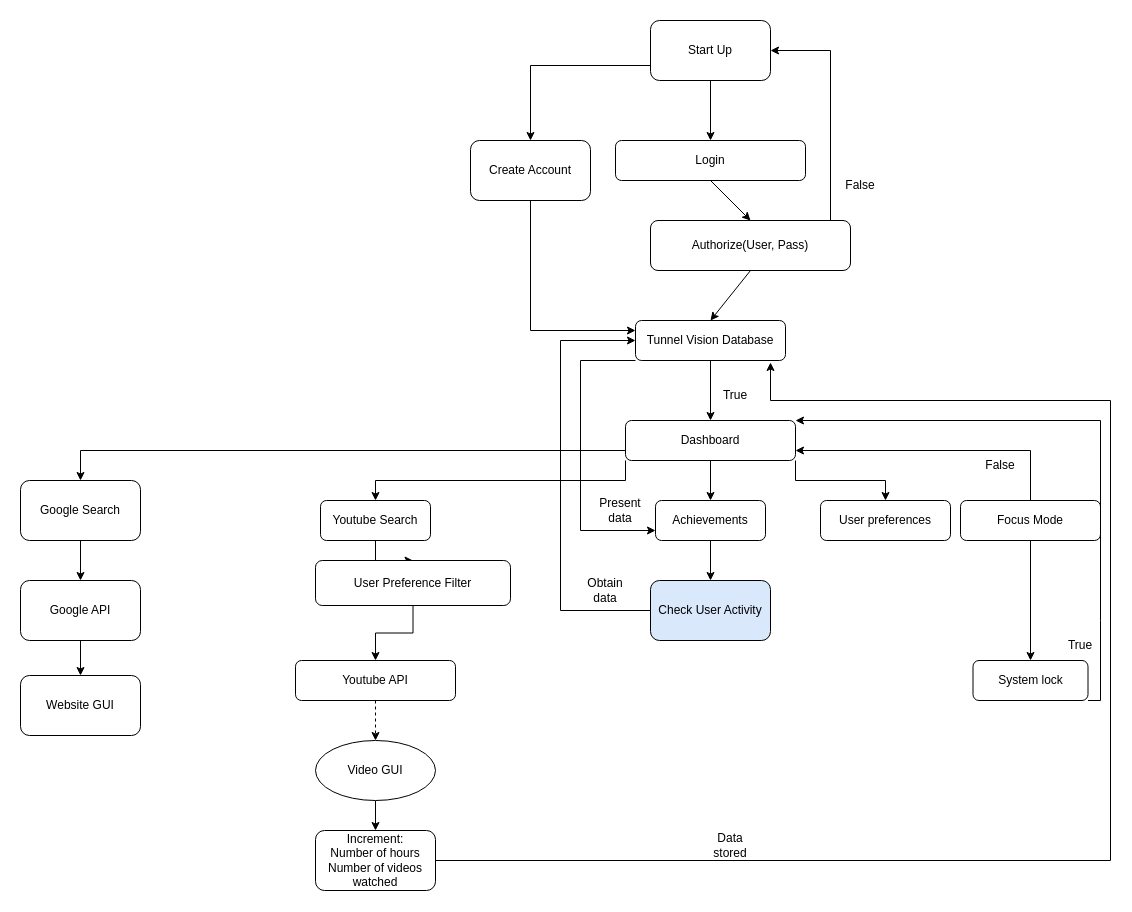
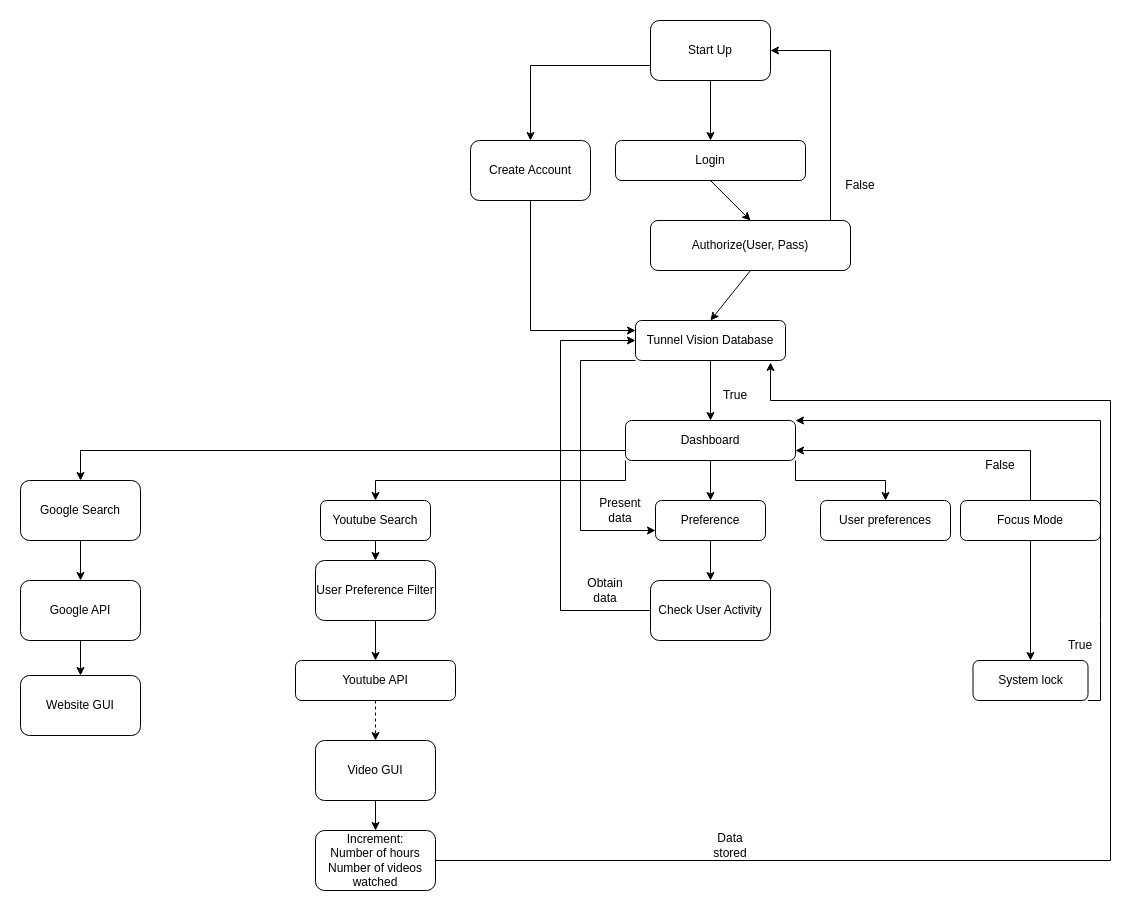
(711, 521) -> (711, 521)
(413, 583) -> (376, 591)
(711, 611) -> (711, 611)
(376, 771) -> (376, 771)
